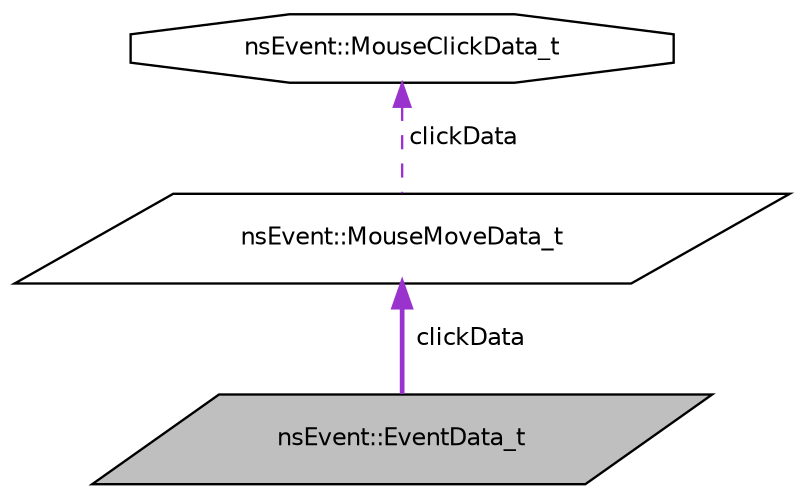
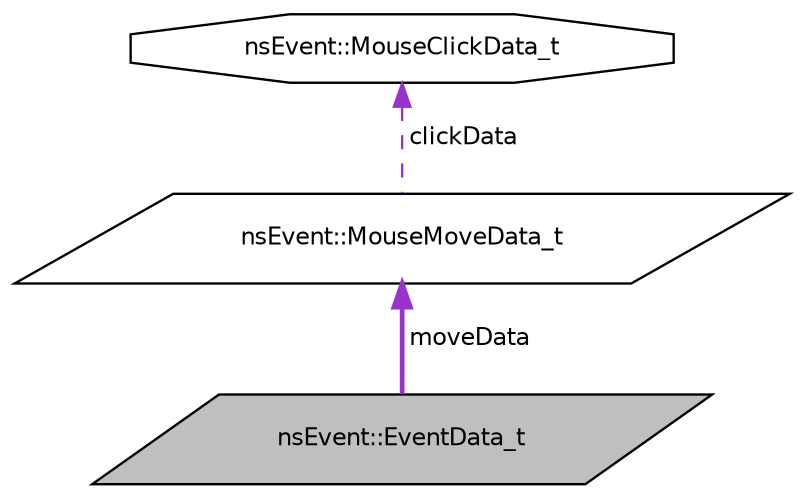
(467, 339) -> (467, 339)
